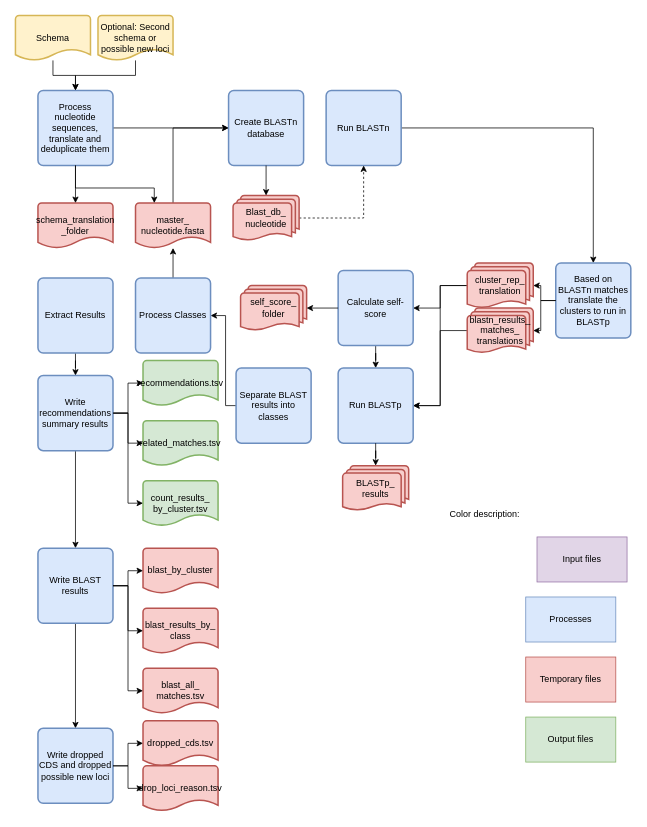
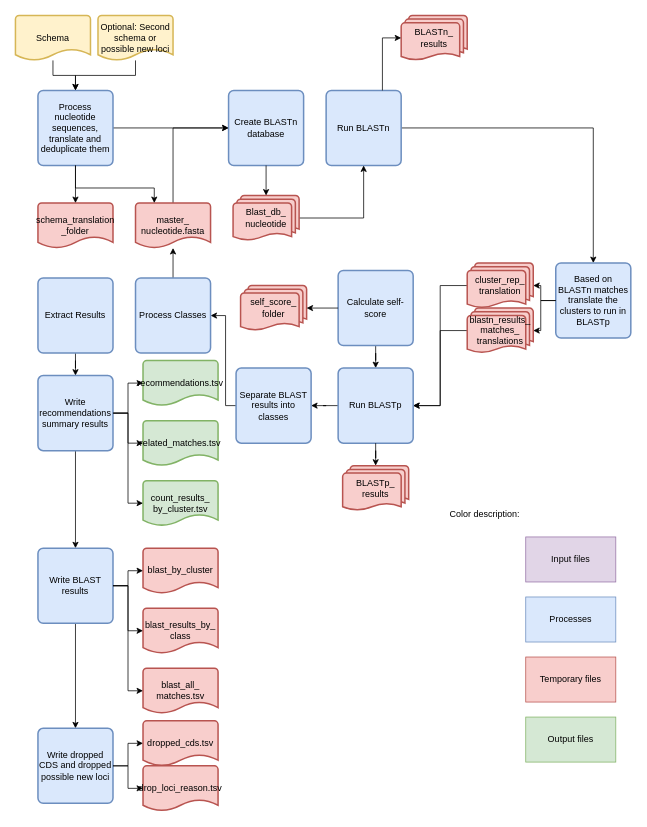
none -> (434, 38)
none -> (382, 63)
(355, 218) -> (355, 218)
(419, 308) -> none
none -> (324, 405)
(582, 559) -> (570, 559)
